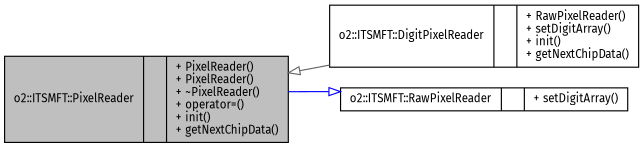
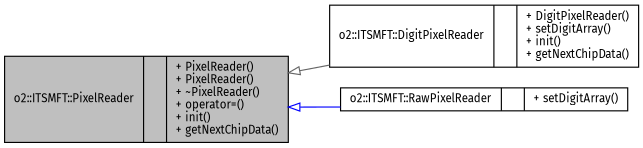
(576, 17) -> (578, 17)
(309, 92) -> (320, 107)
